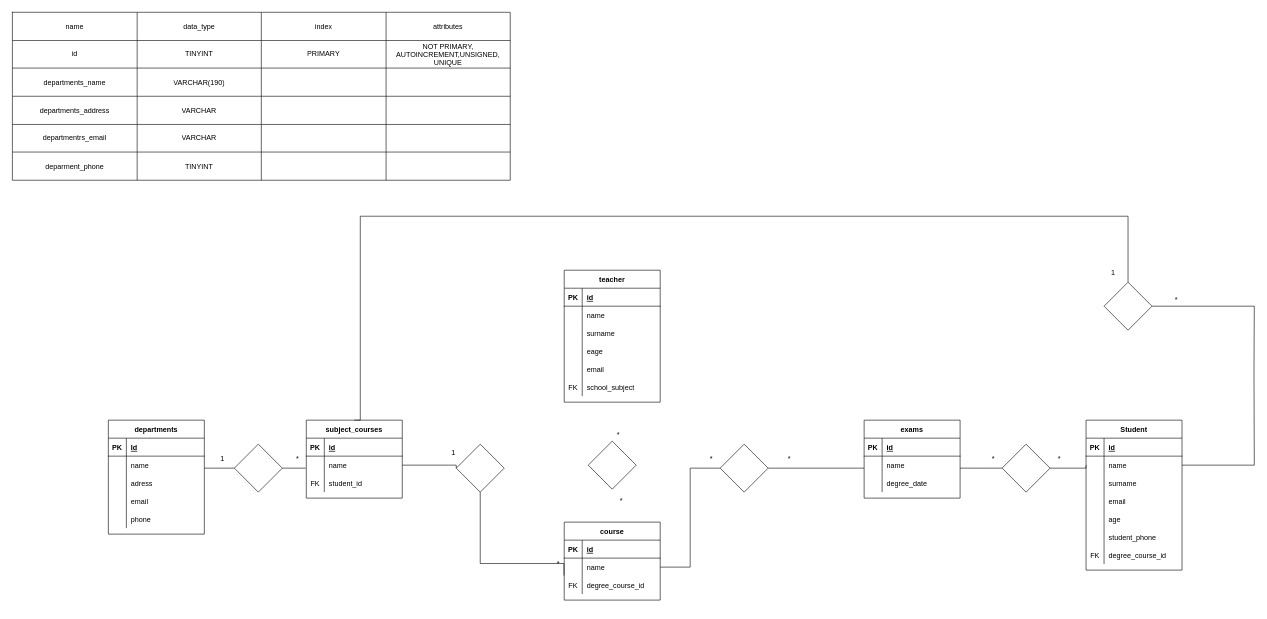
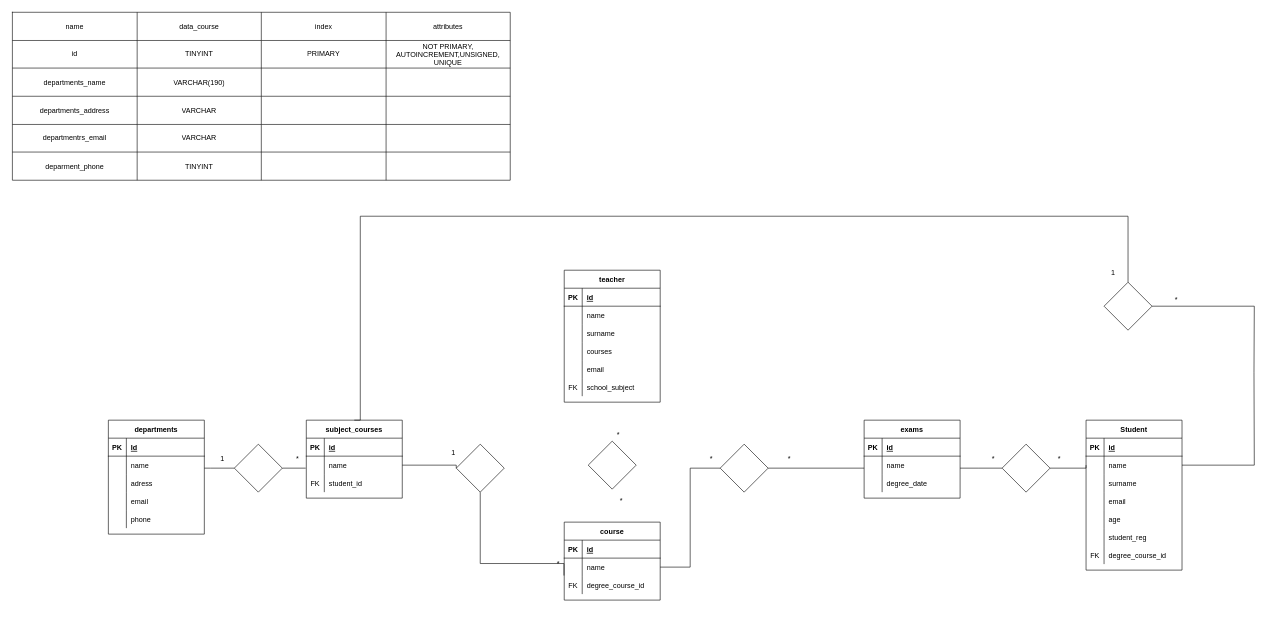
(199, 27) -> (199, 27)
(595, 352) -> (601, 352)
(1135, 538) -> (1131, 538)
